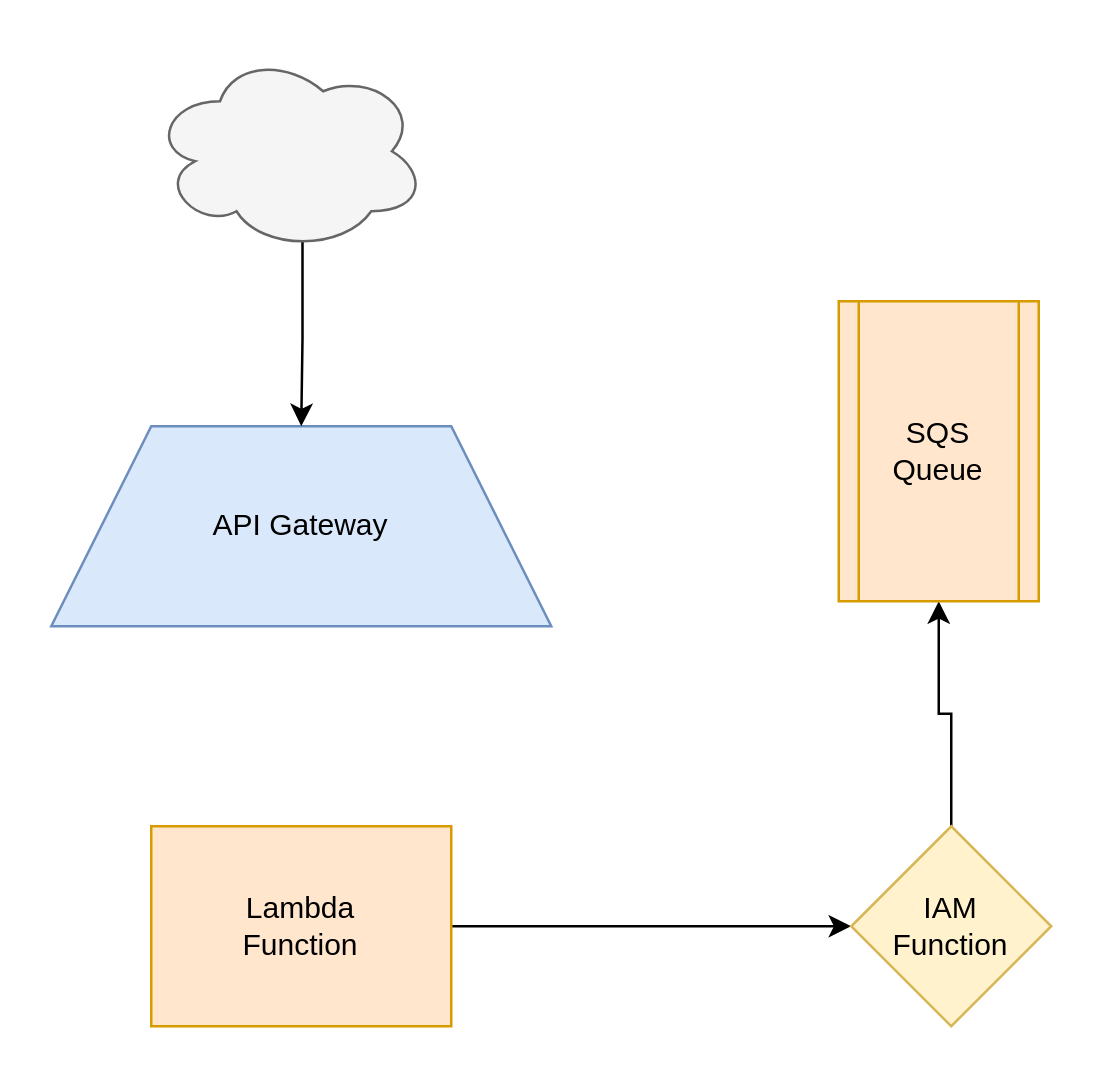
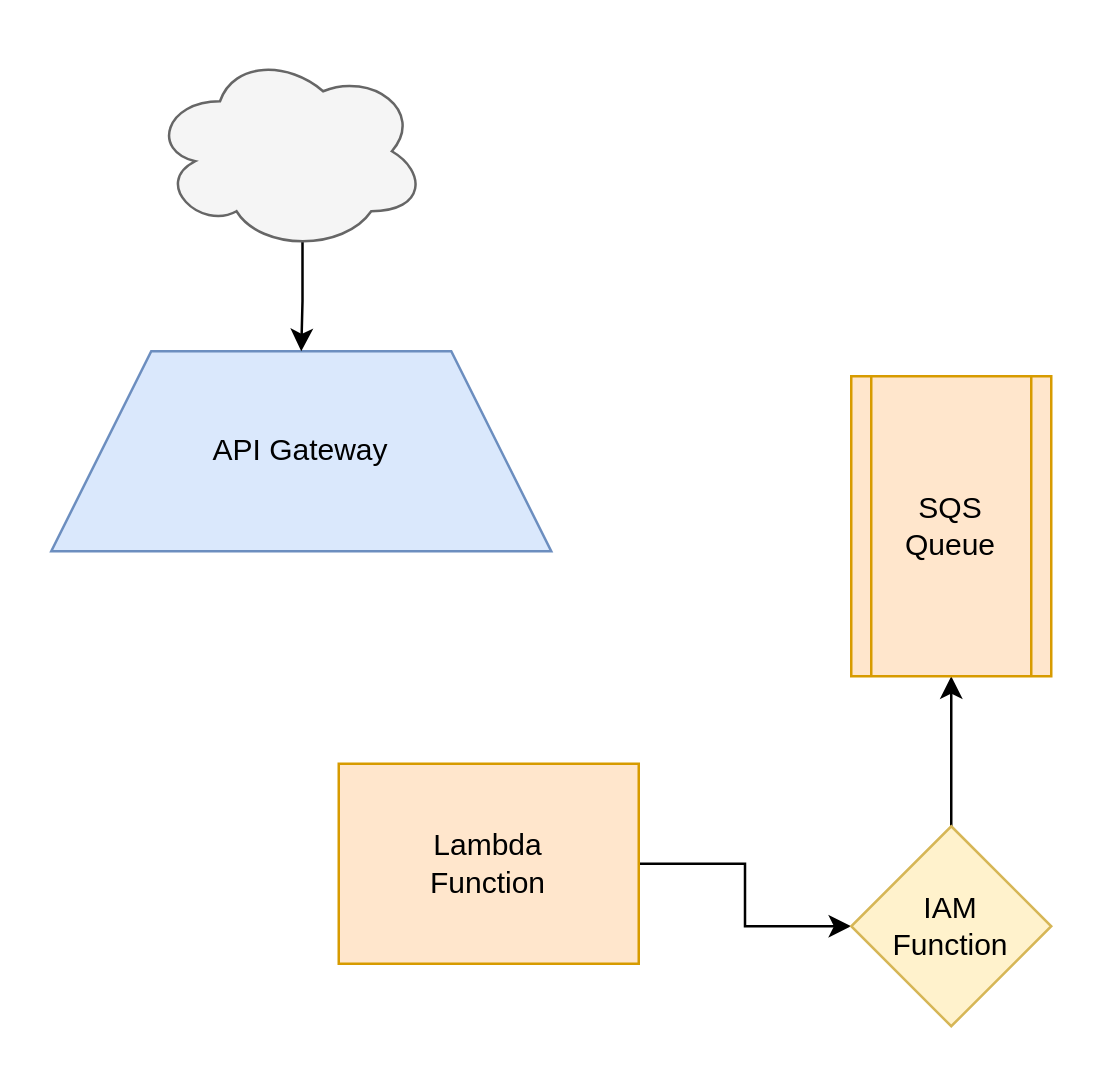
(939, 451) -> (951, 526)
(301, 526) -> (301, 451)
(301, 926) -> (489, 864)
